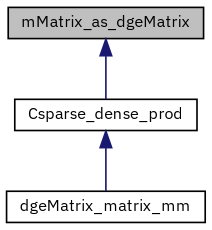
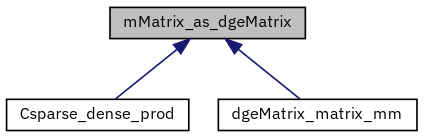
(106, 169) -> (269, 74)
